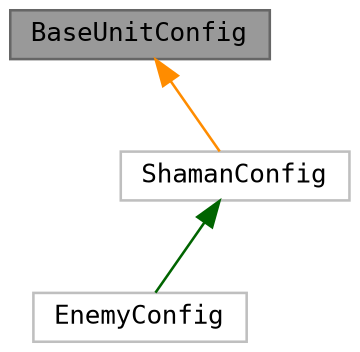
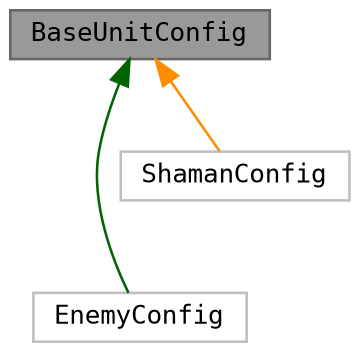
(180, 258) -> (98, 189)
